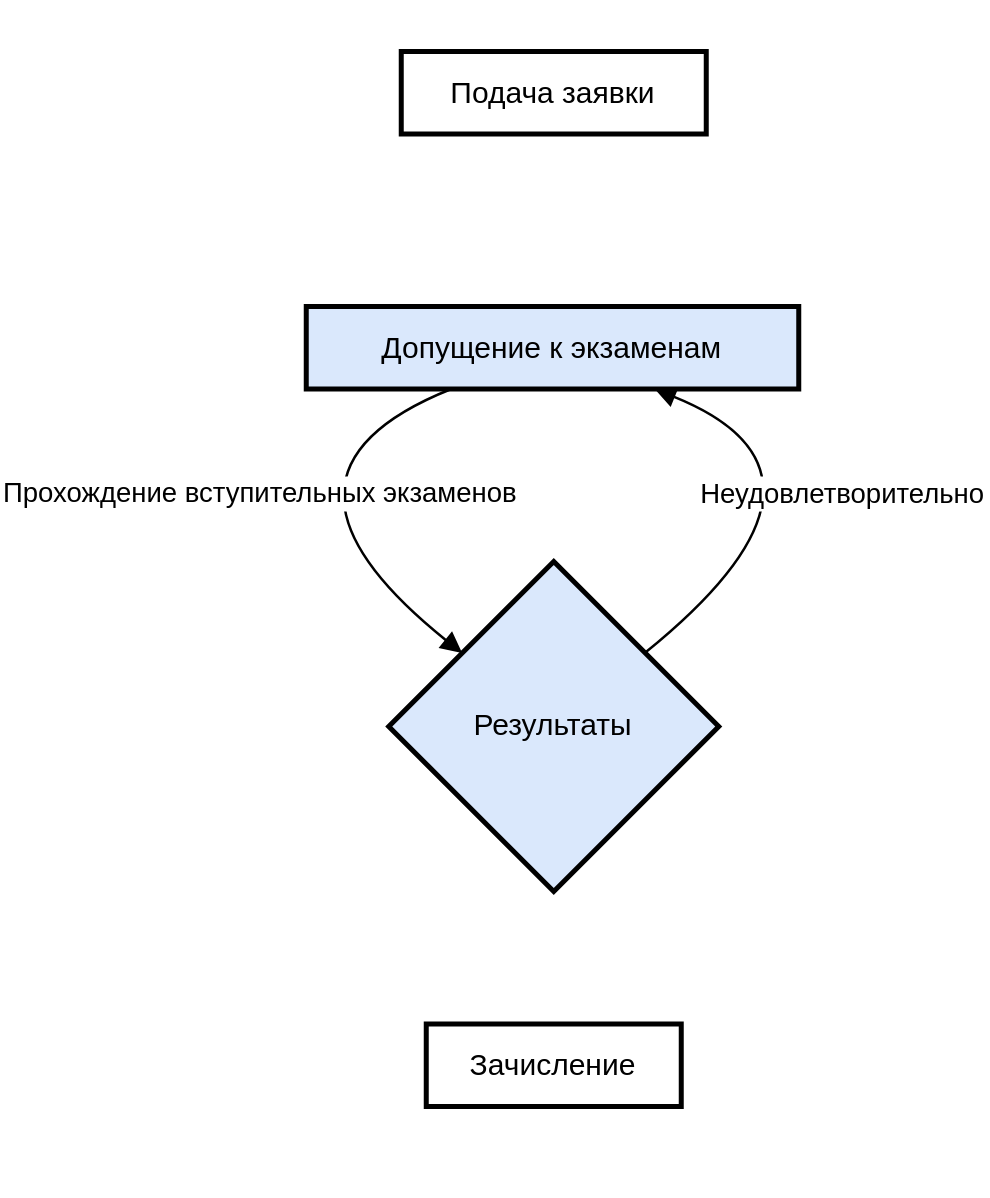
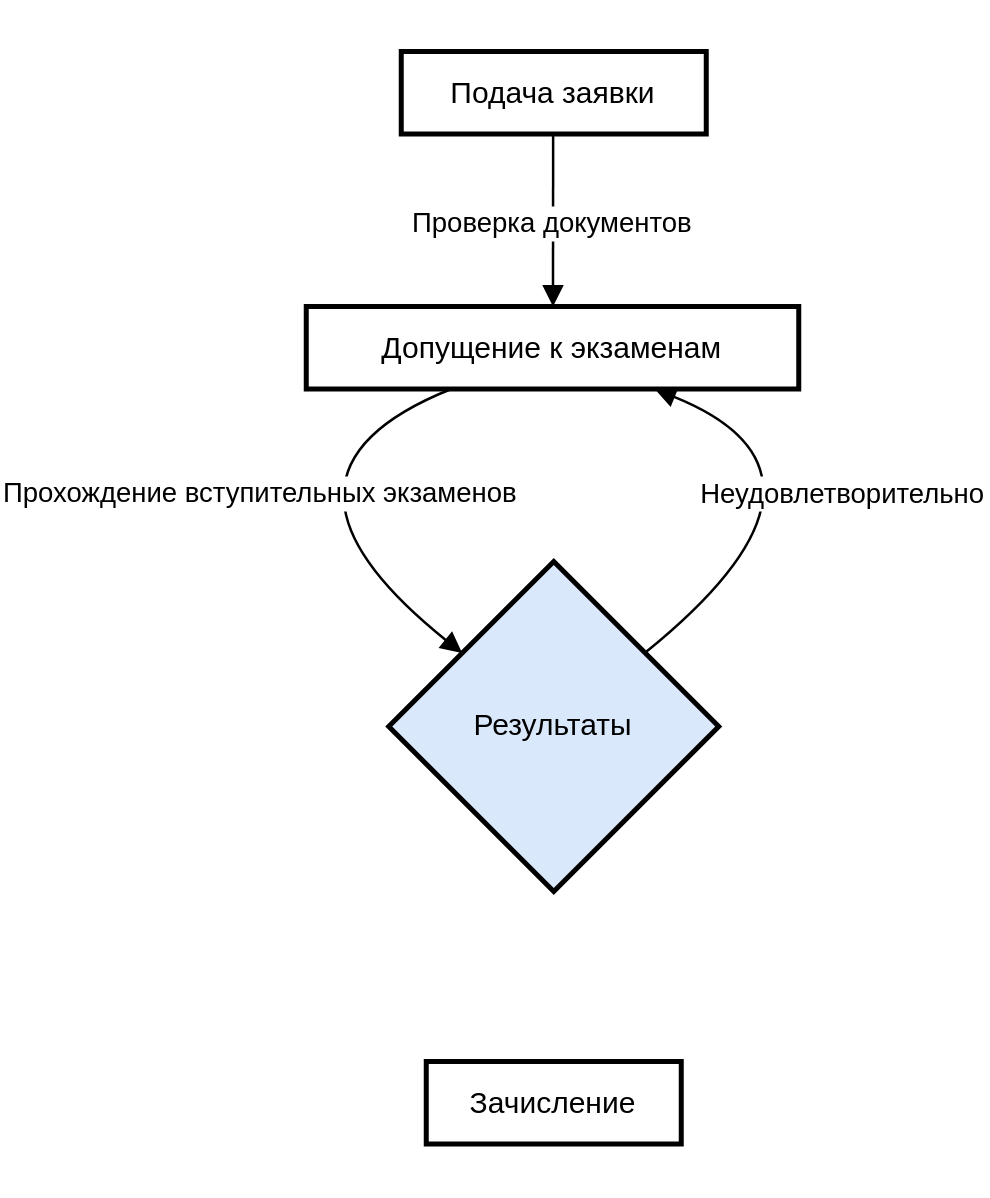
none -> (553, 215)
(553, 348) -> (553, 348)
(554, 1065) -> (554, 1103)
